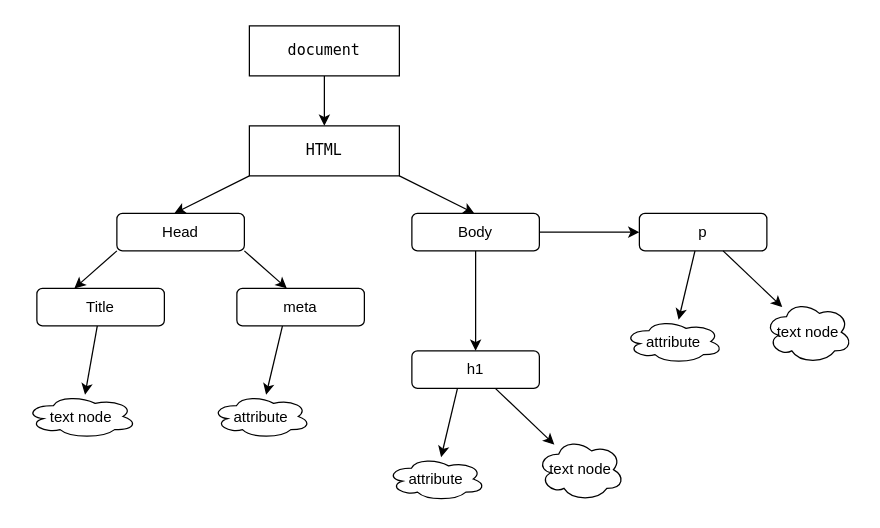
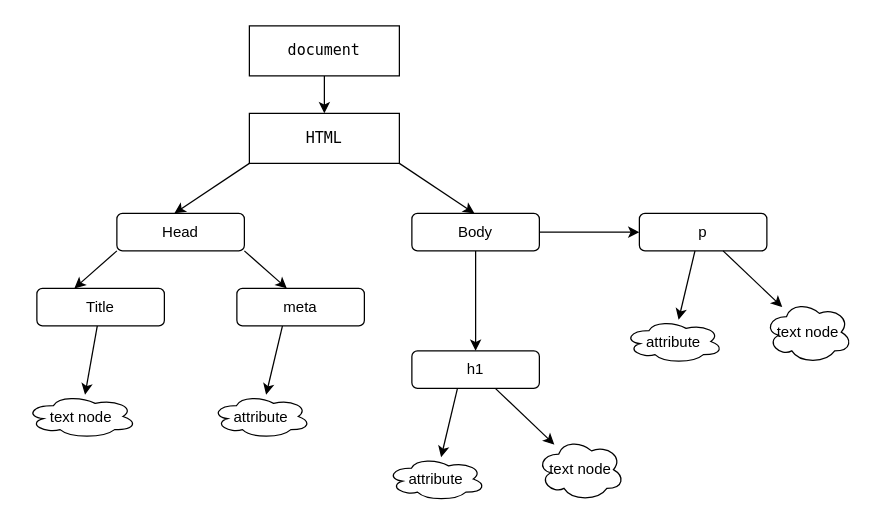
(324, 151) -> (324, 138)
